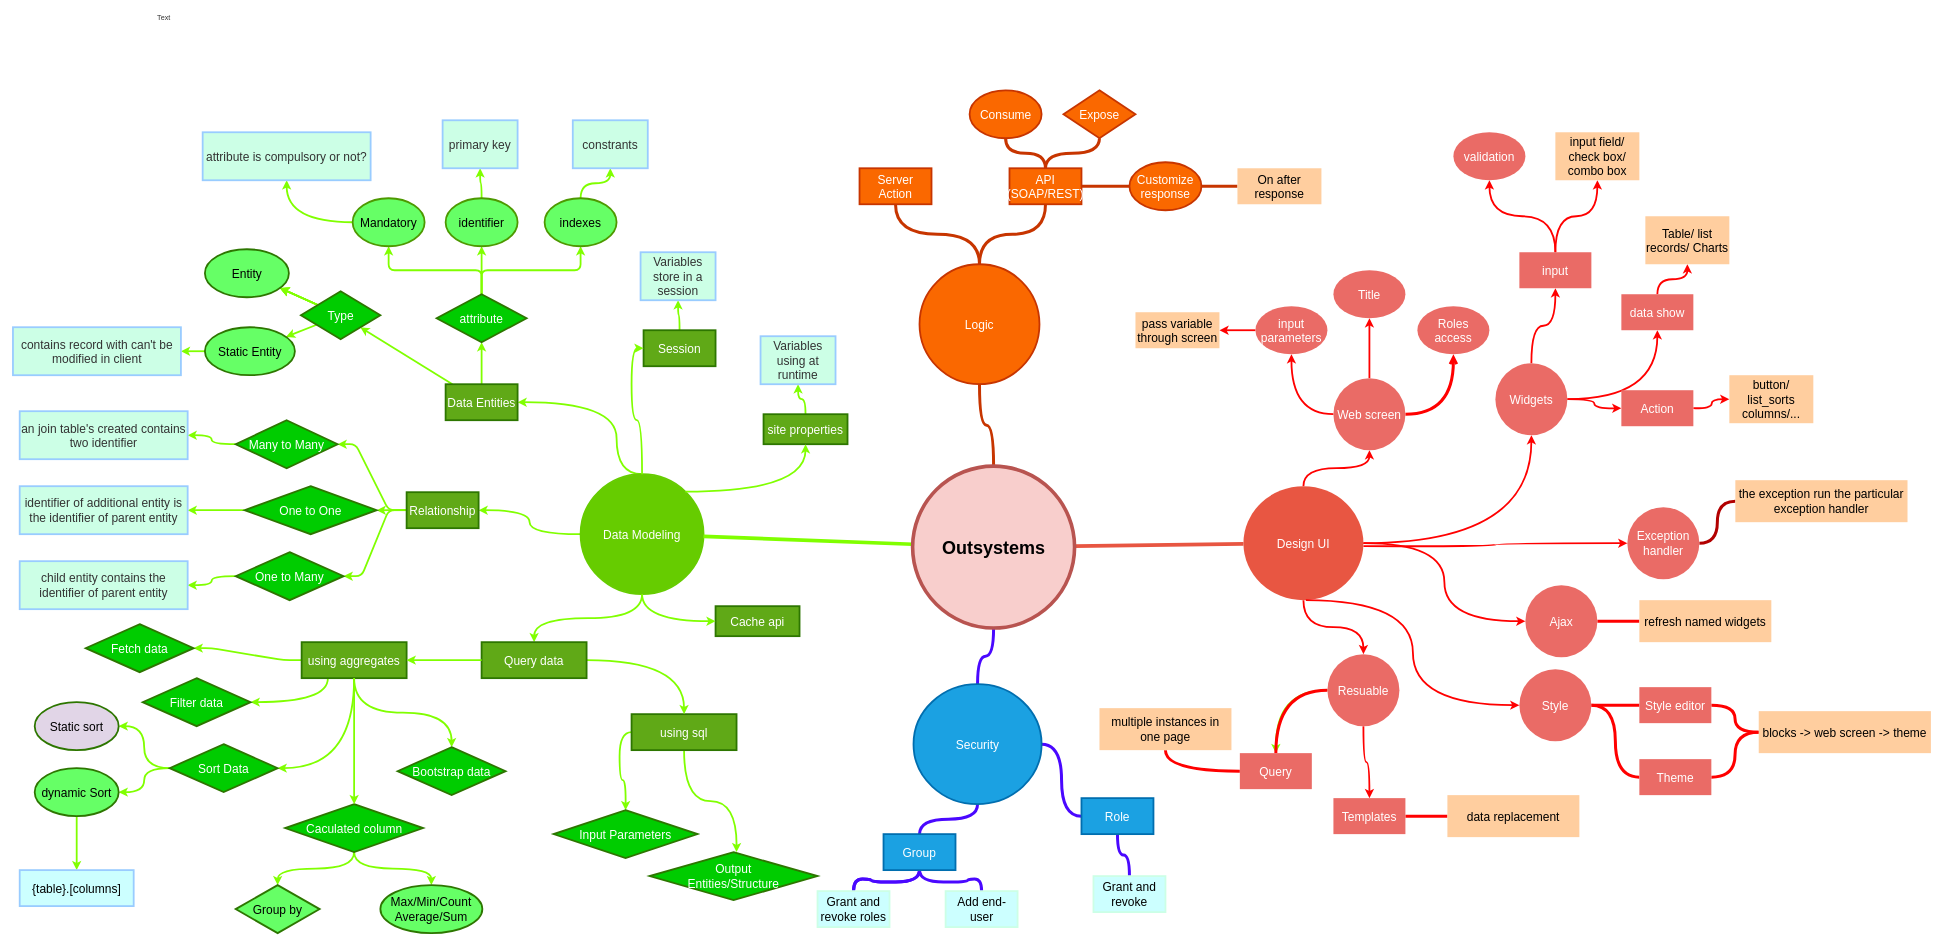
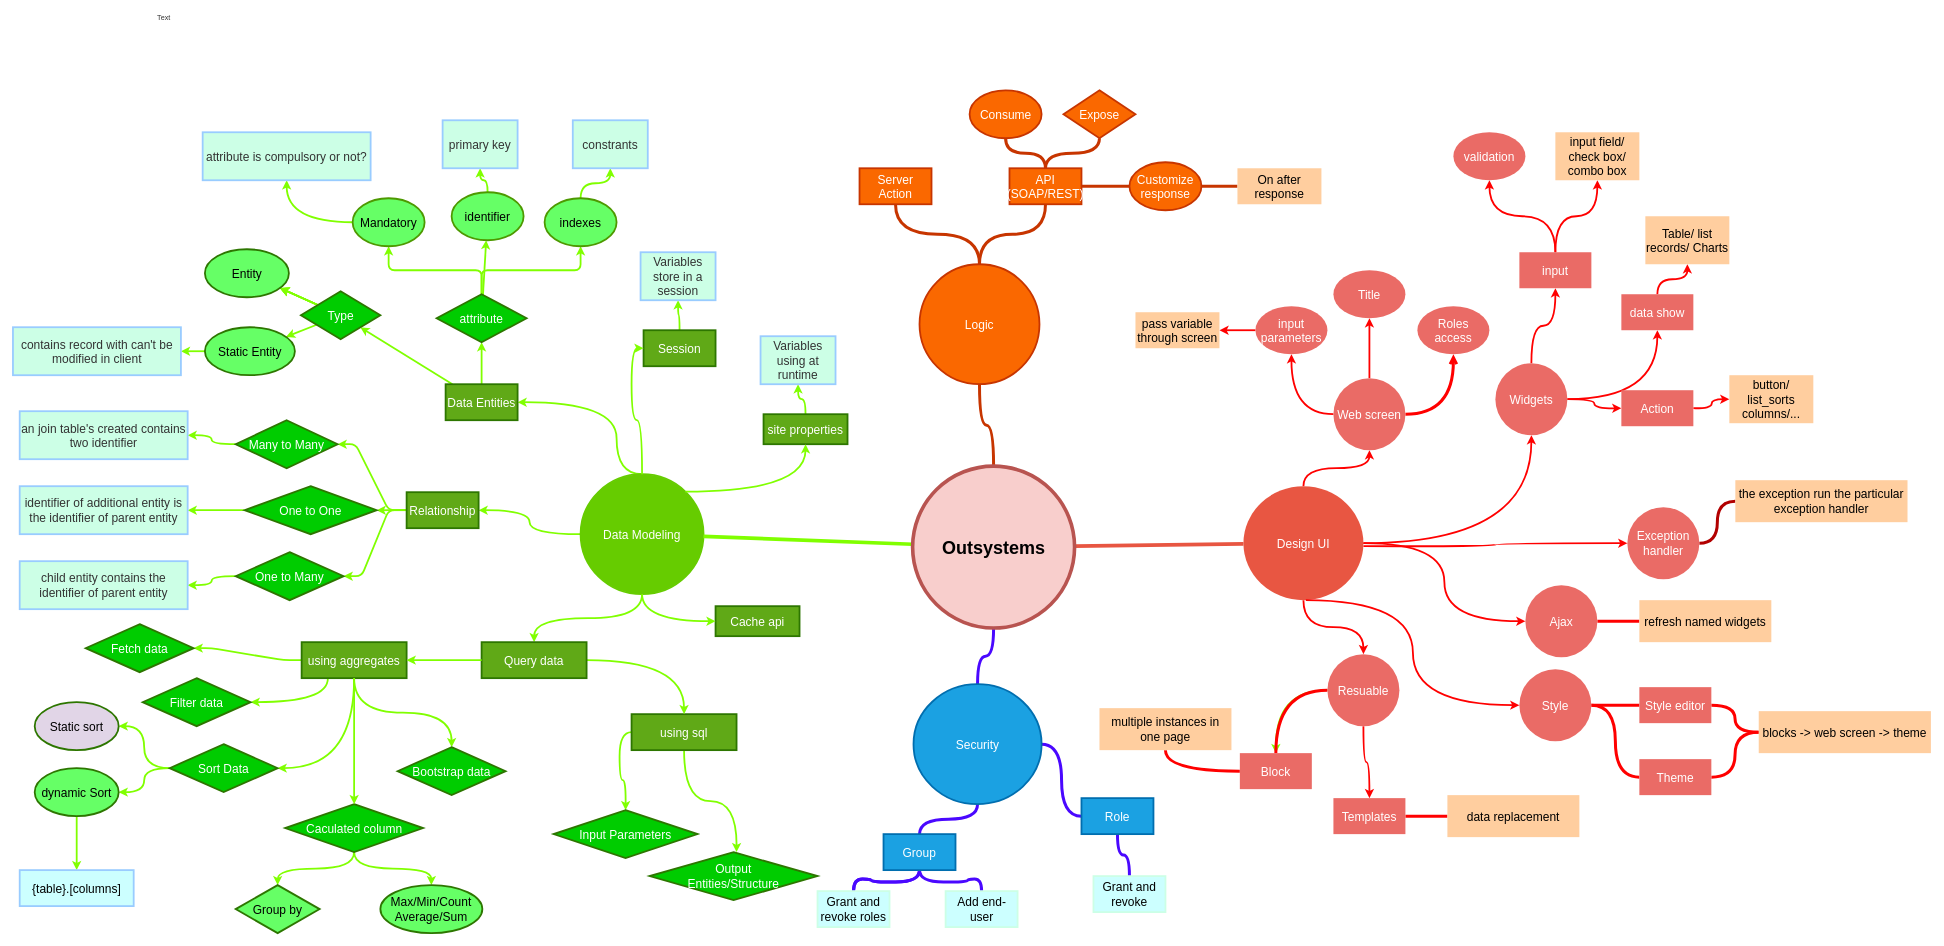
(482, 222) -> (488, 216)
(1276, 771) -> (1276, 771)
